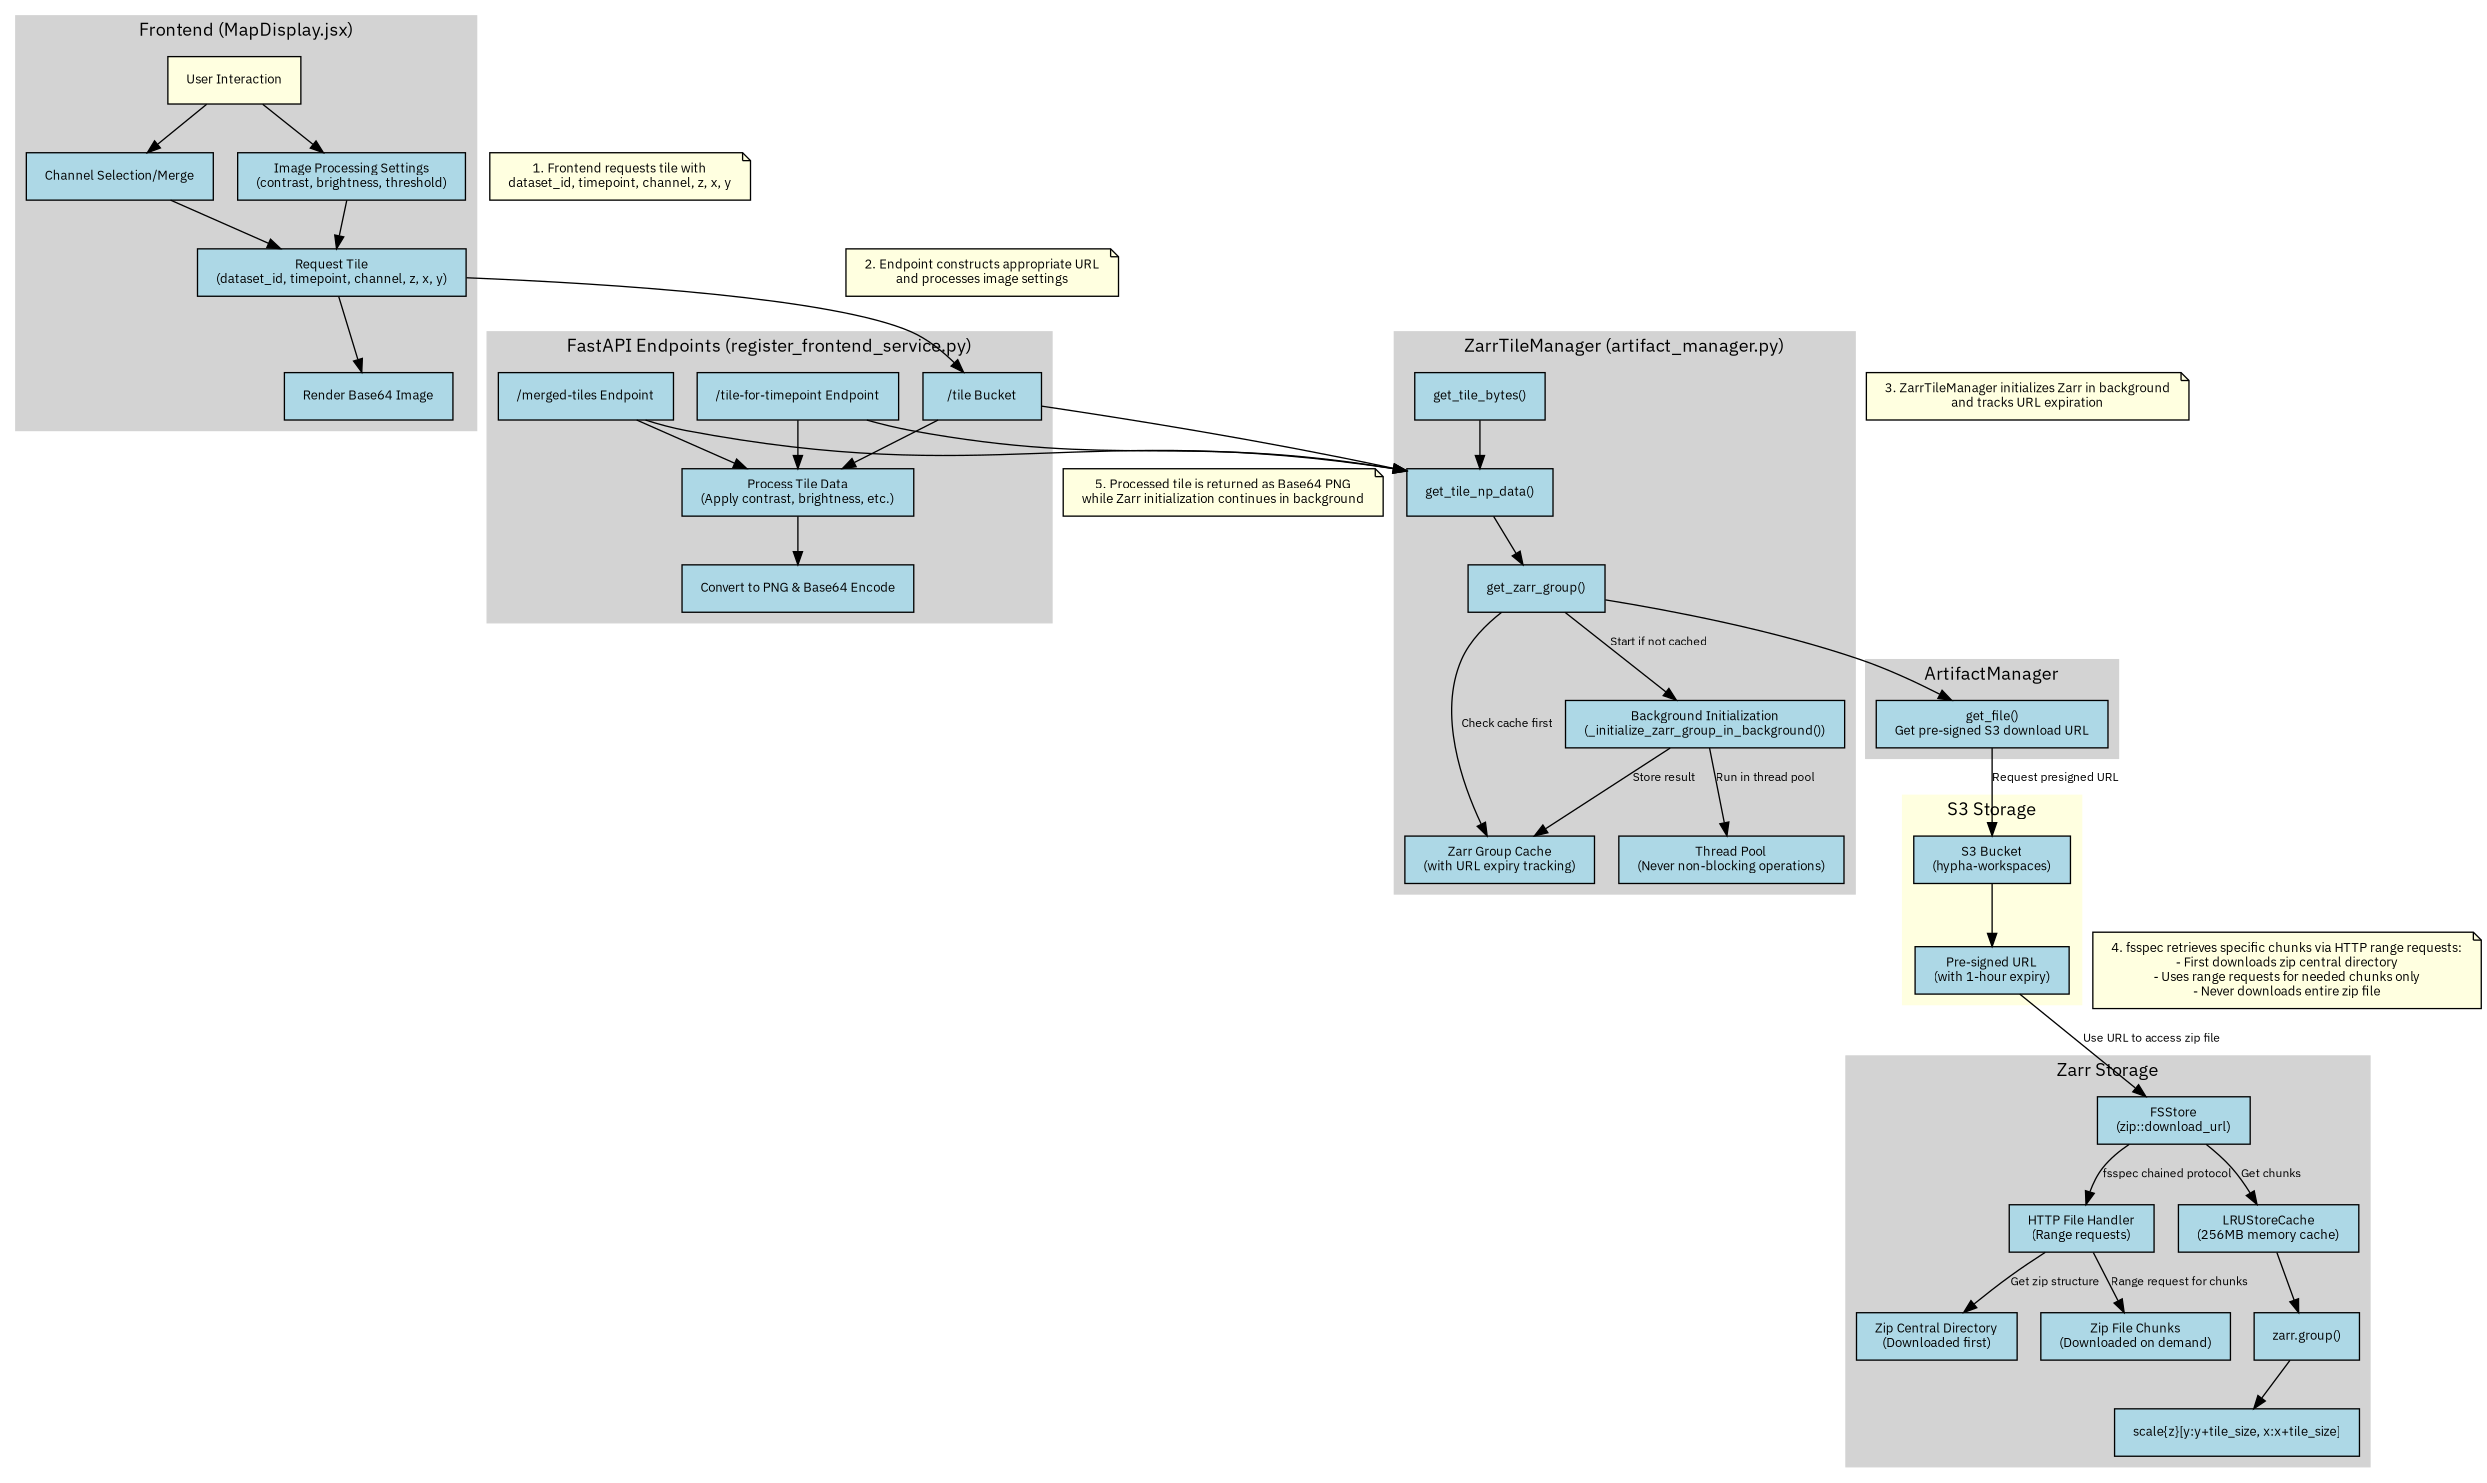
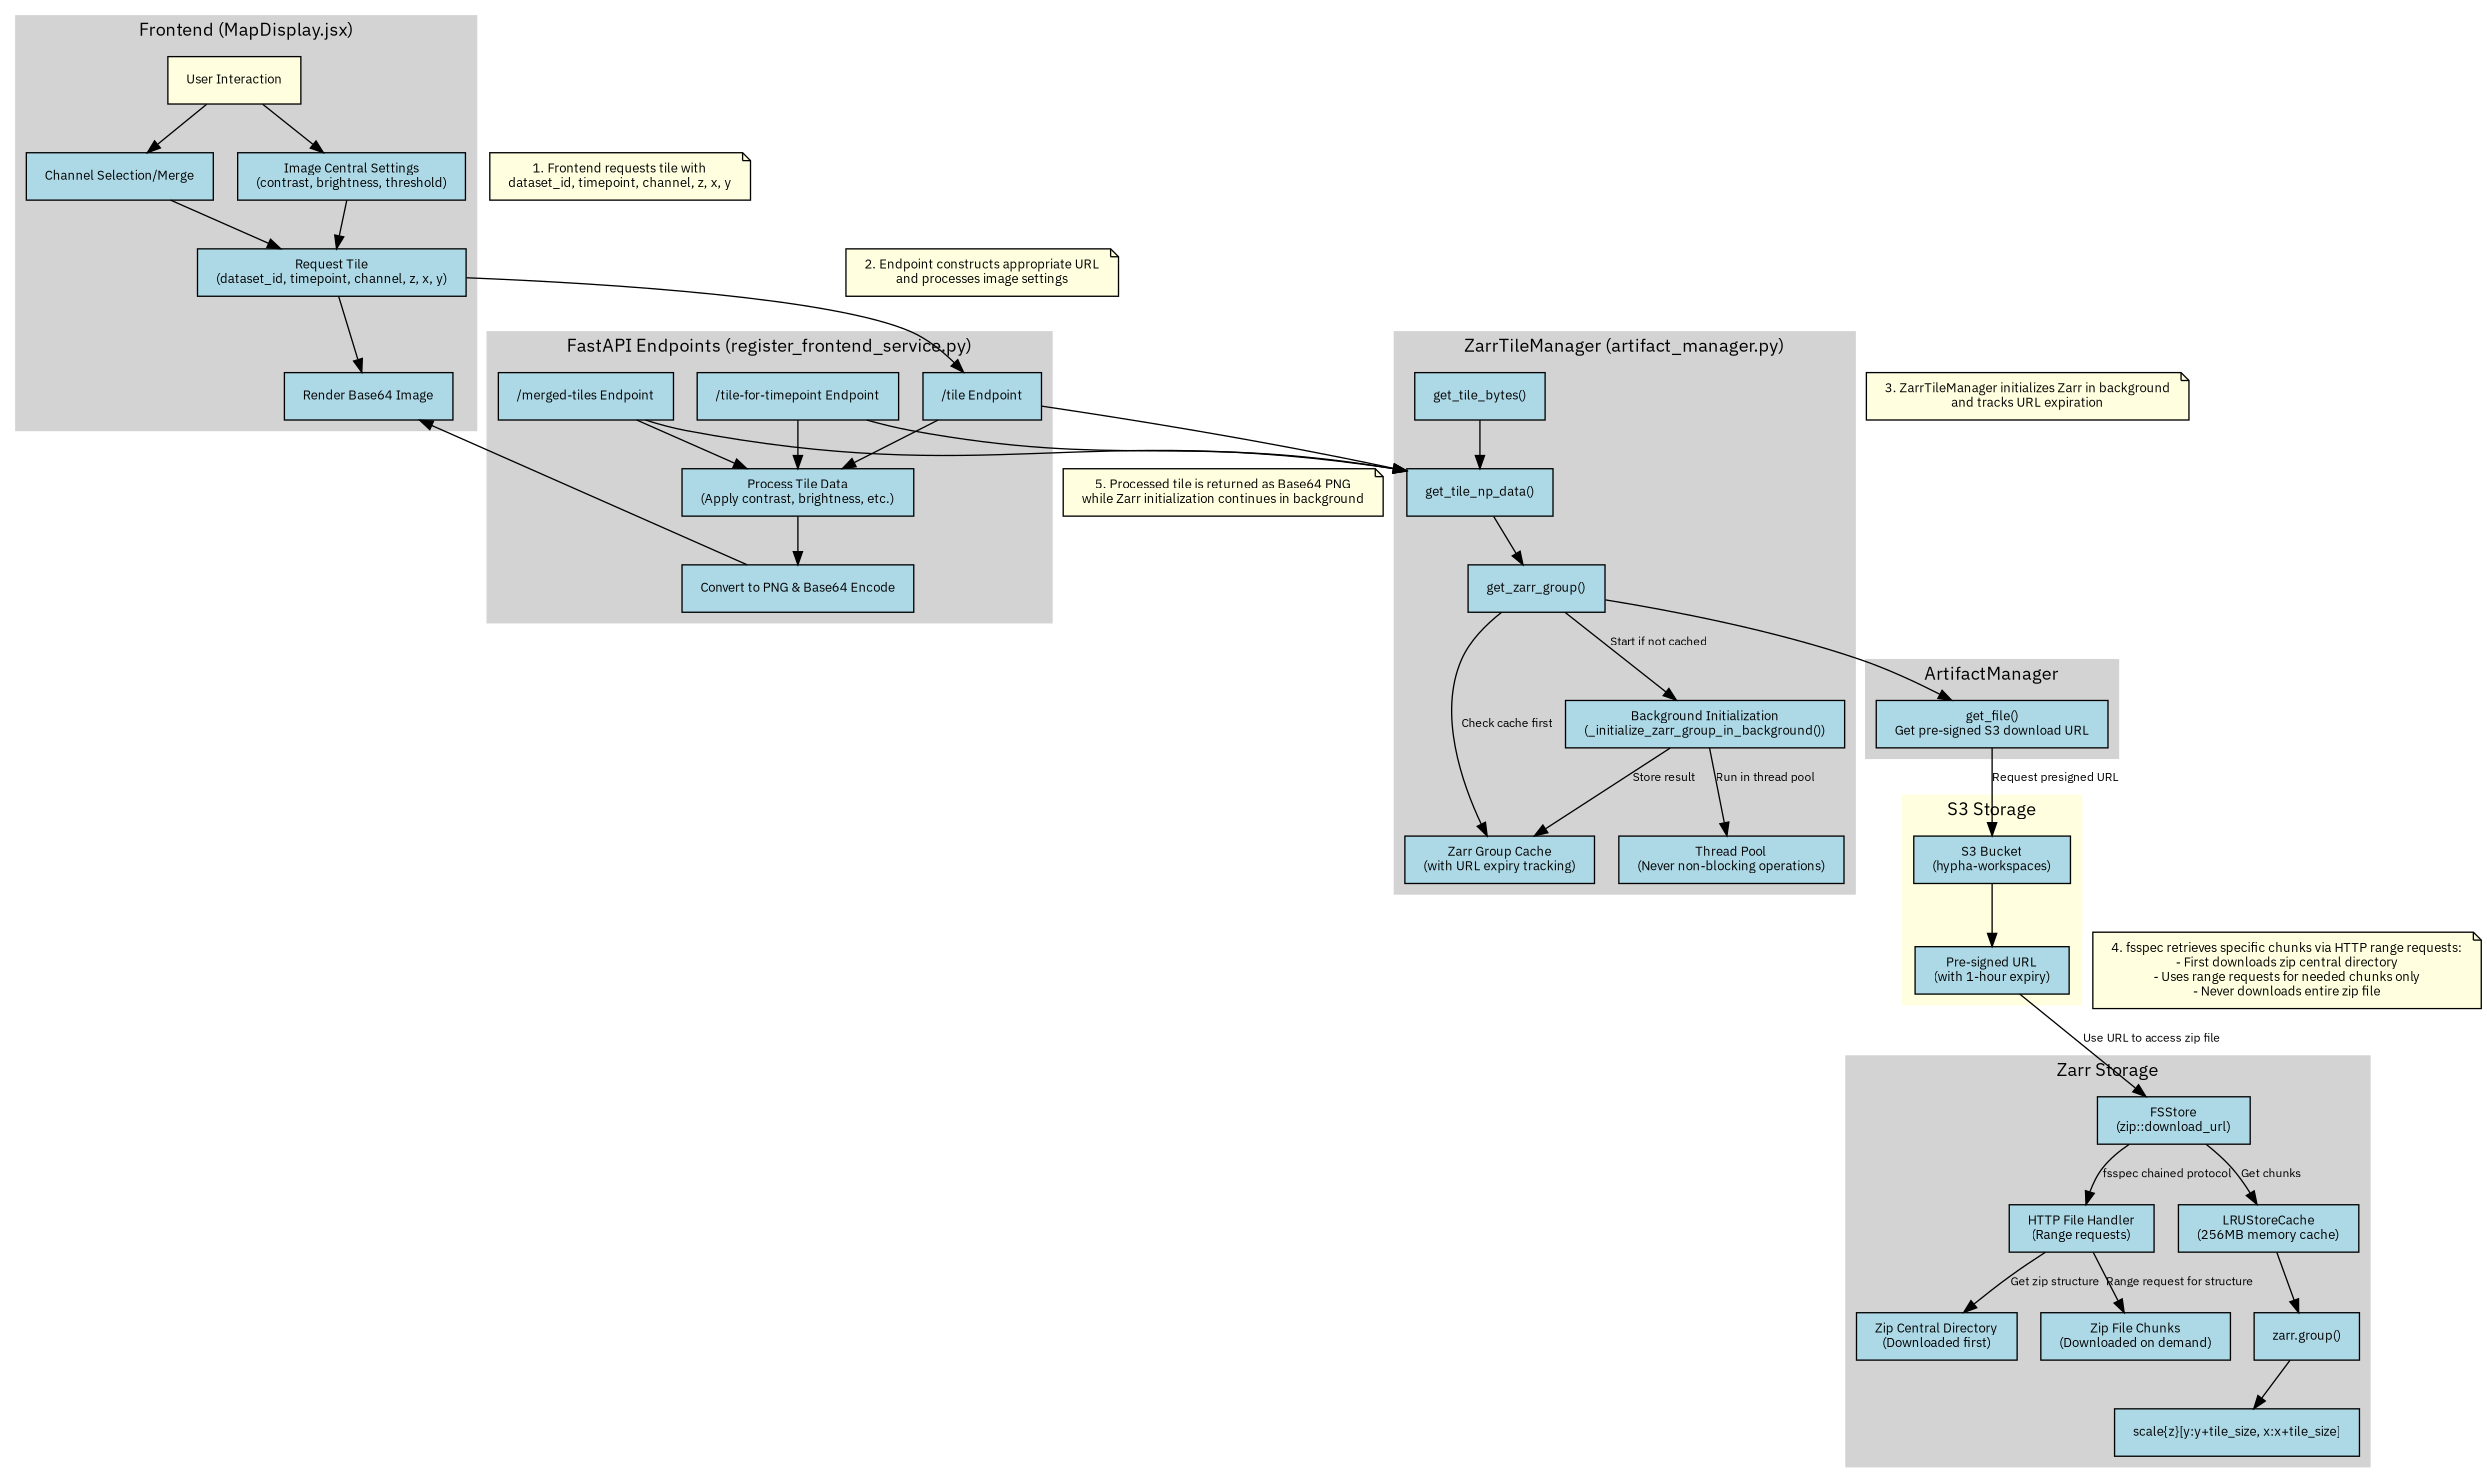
(352, 176) -> (352, 176)
(982, 396) -> (982, 396)
none -> (589, 495)
(2180, 1282) -> (2180, 1282)
